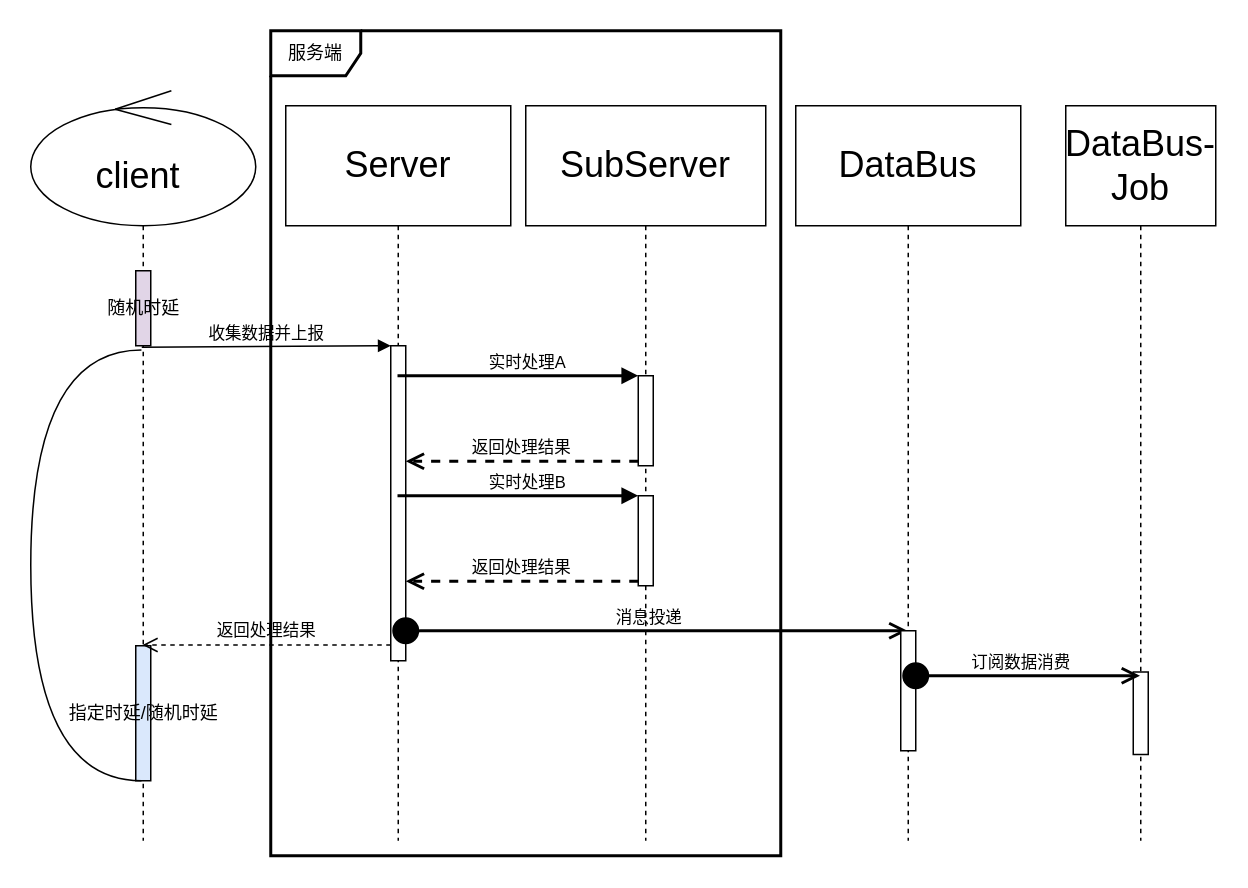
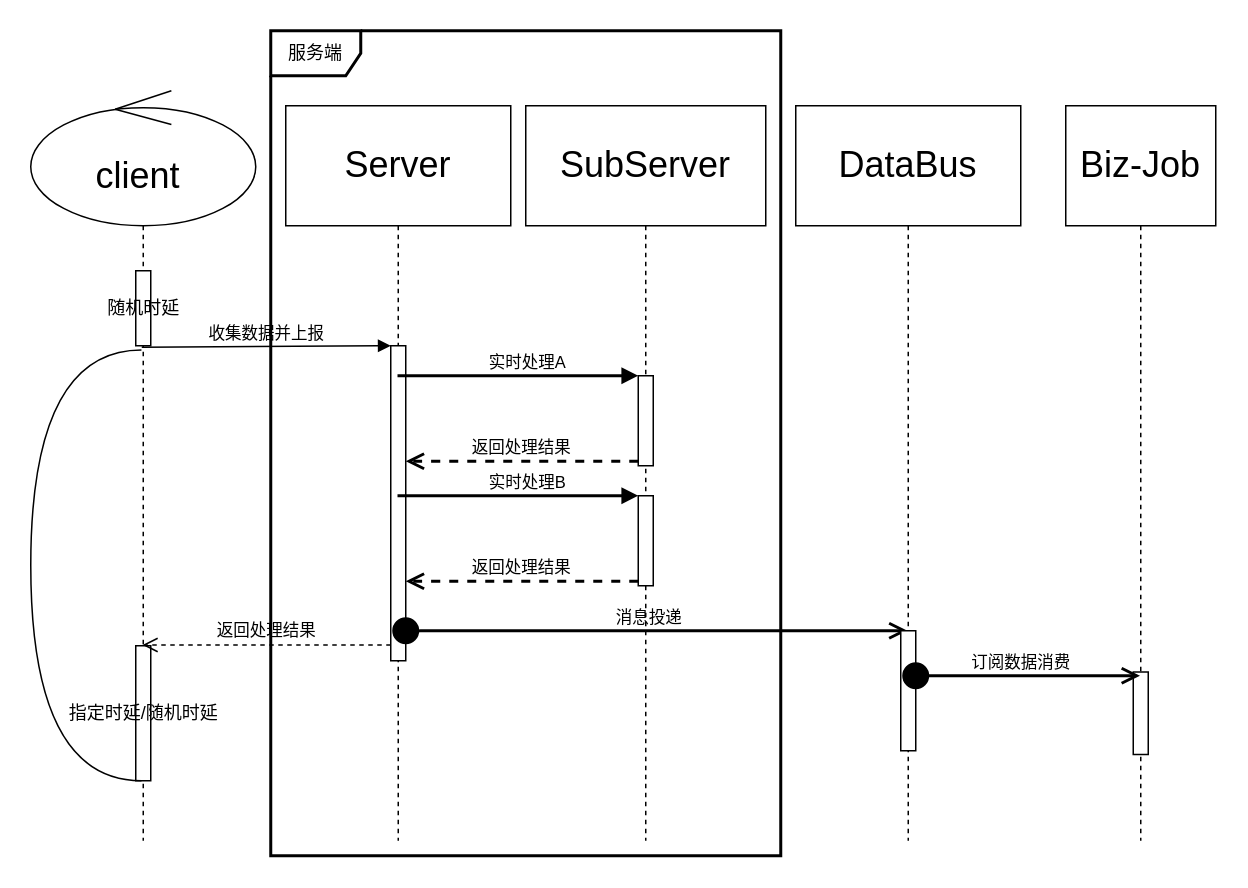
(1141, 166) -> (1141, 166)
(143, 308) -> (143, 308)
(143, 713) -> (143, 713)
